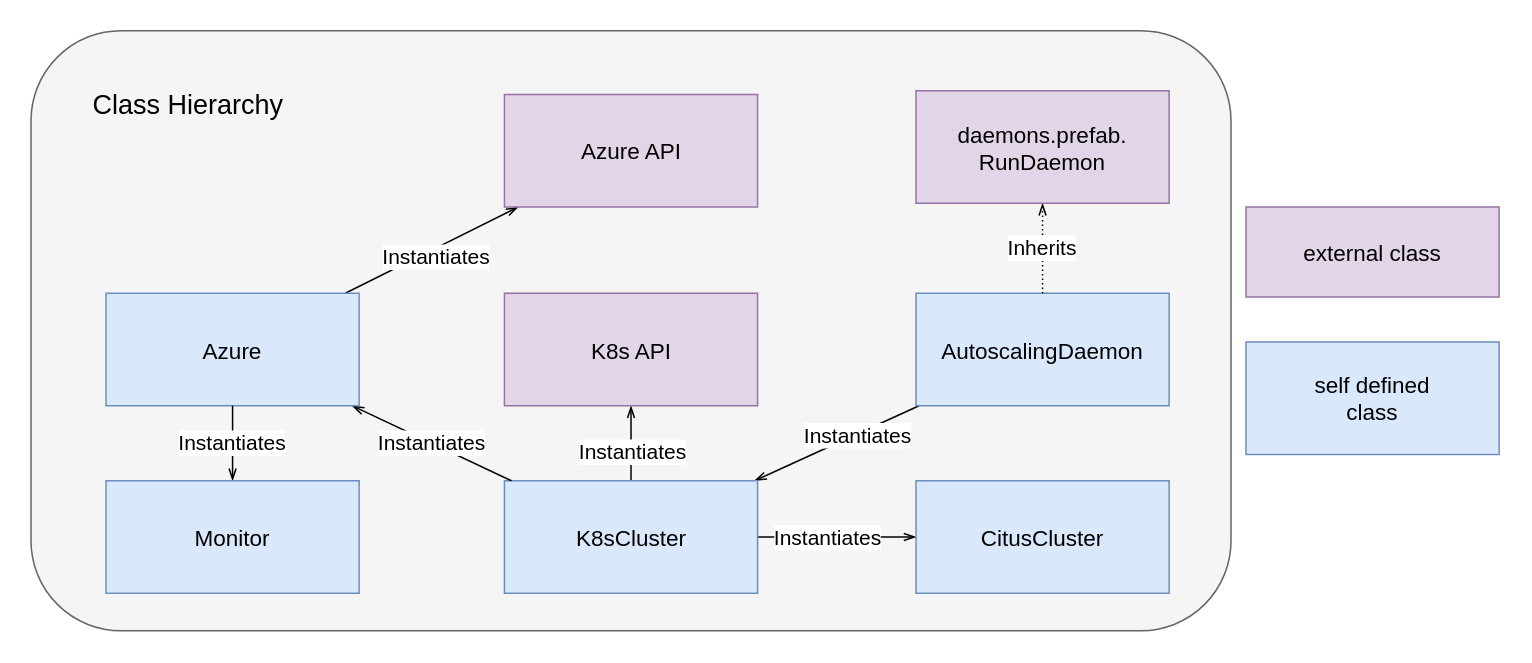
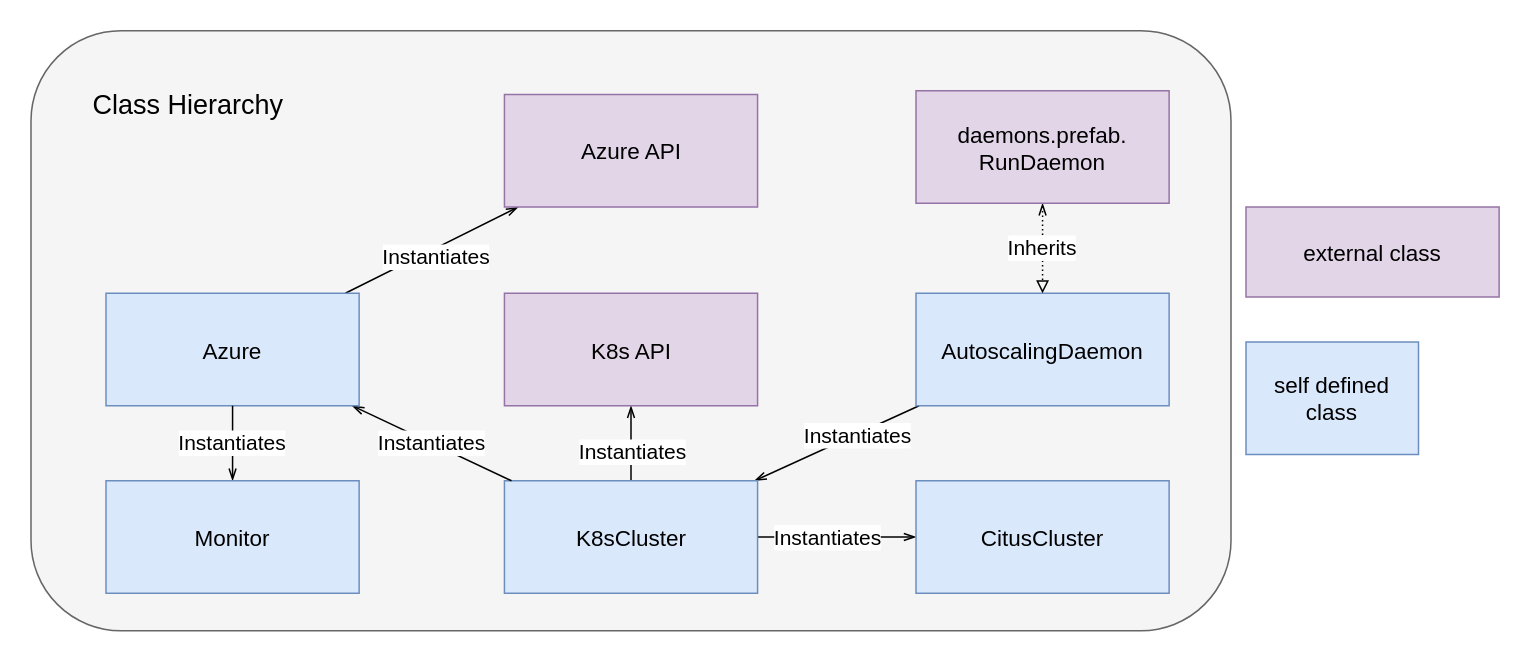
(1042, 285) -> (1042, 279)
(1372, 398) -> (1332, 398)
